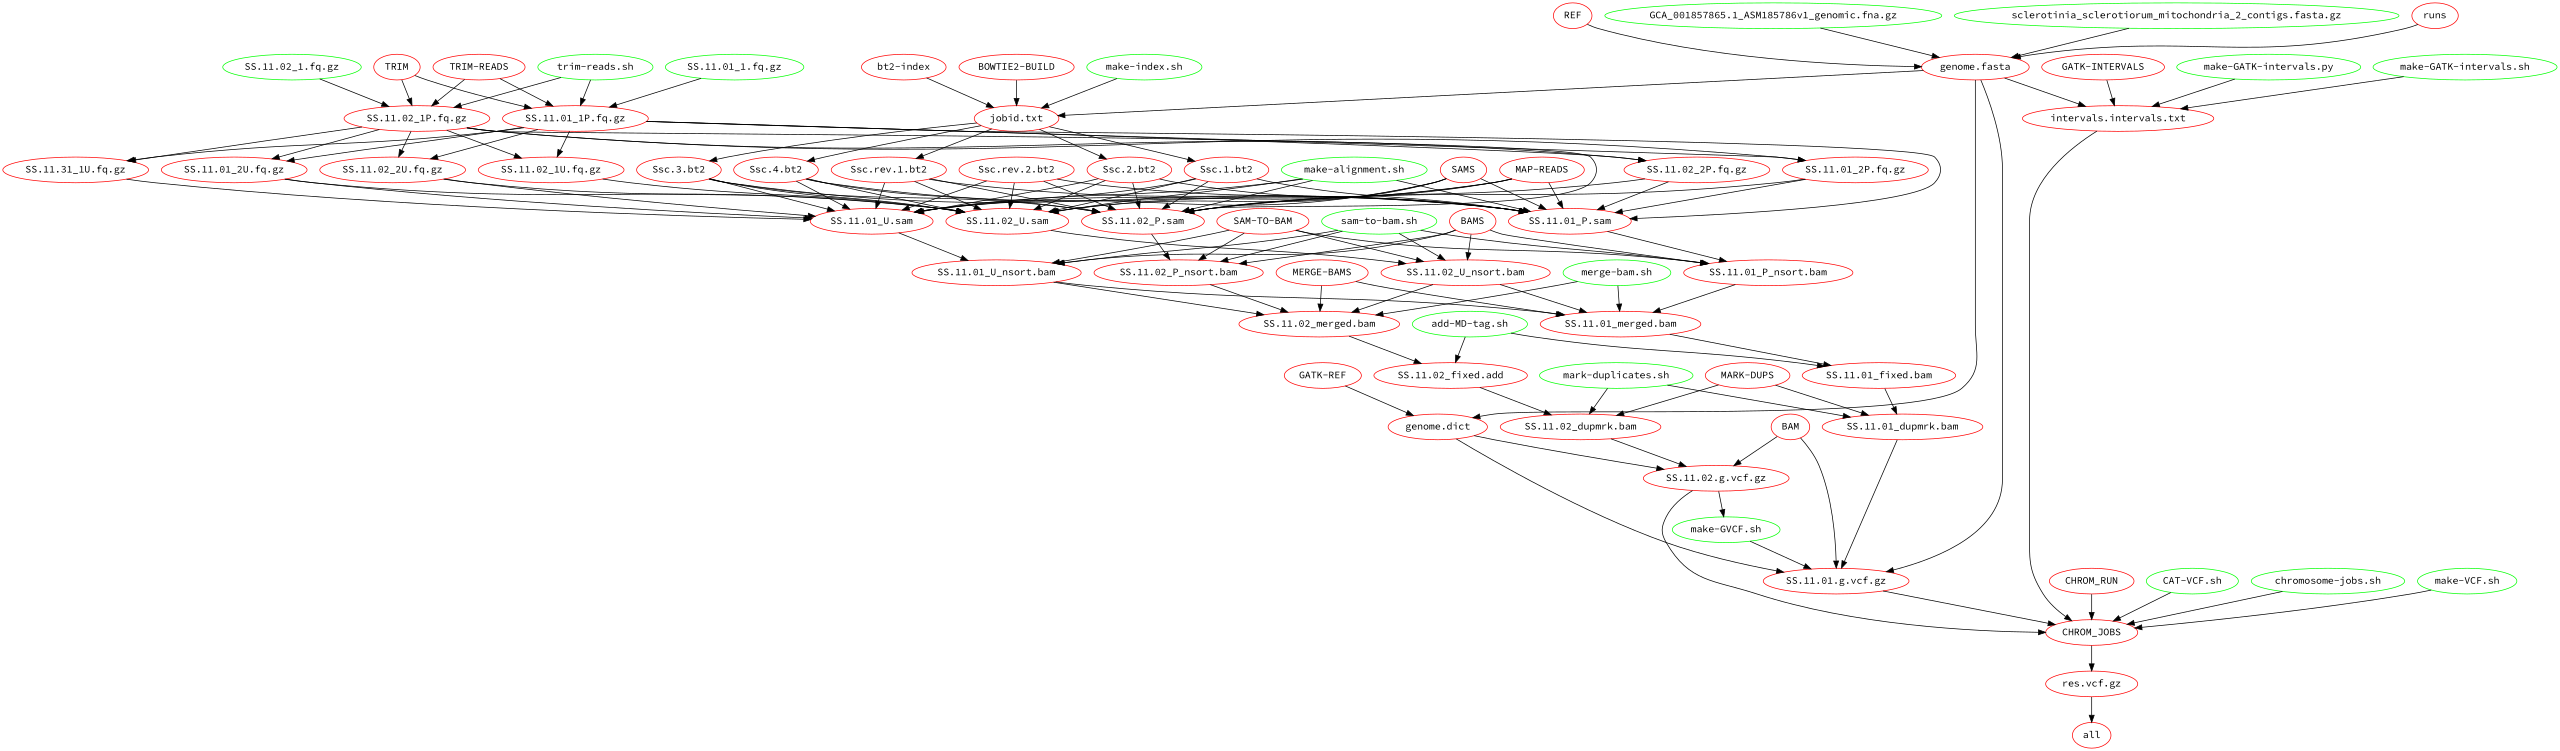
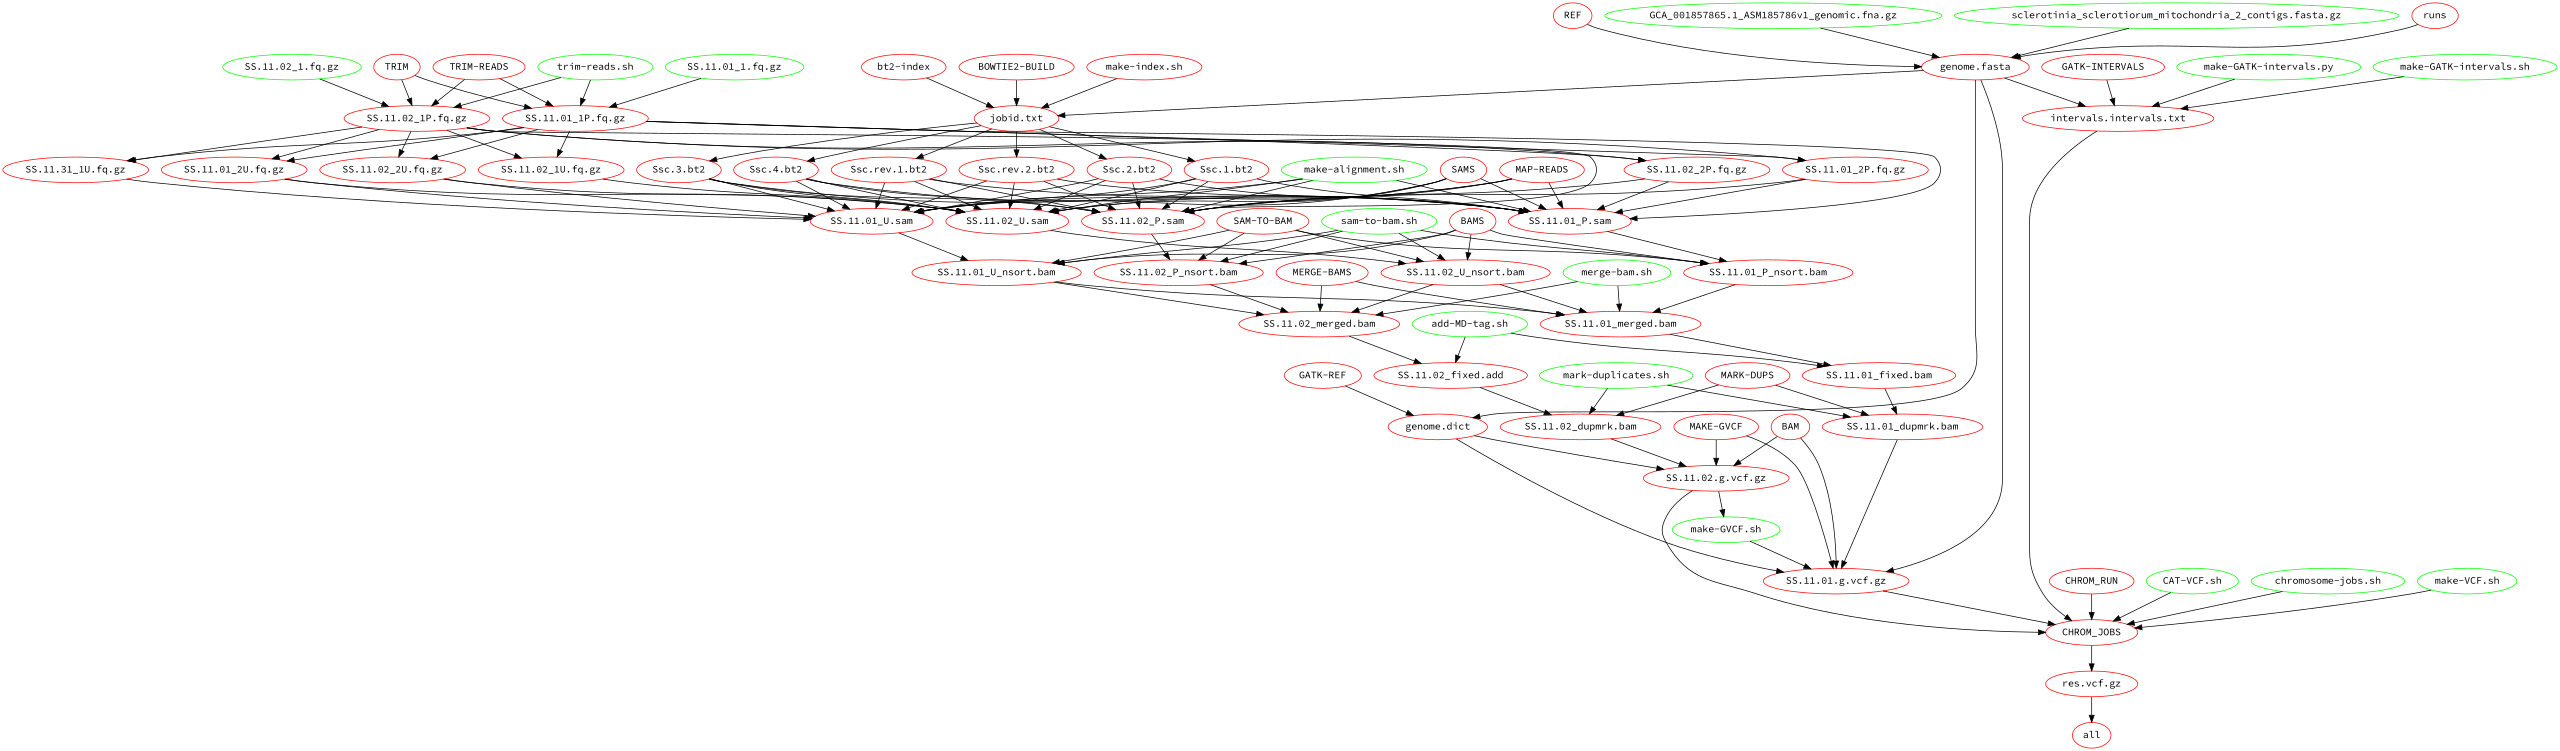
(1144, 67) -> (1144, 67)
none -> (1017, 141)
none -> (1716, 427)
